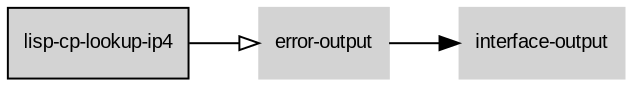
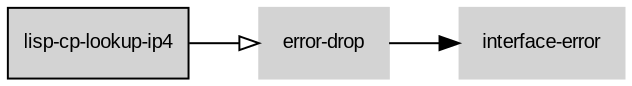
(324, 43) -> (324, 43)
(542, 43) -> (542, 43)
